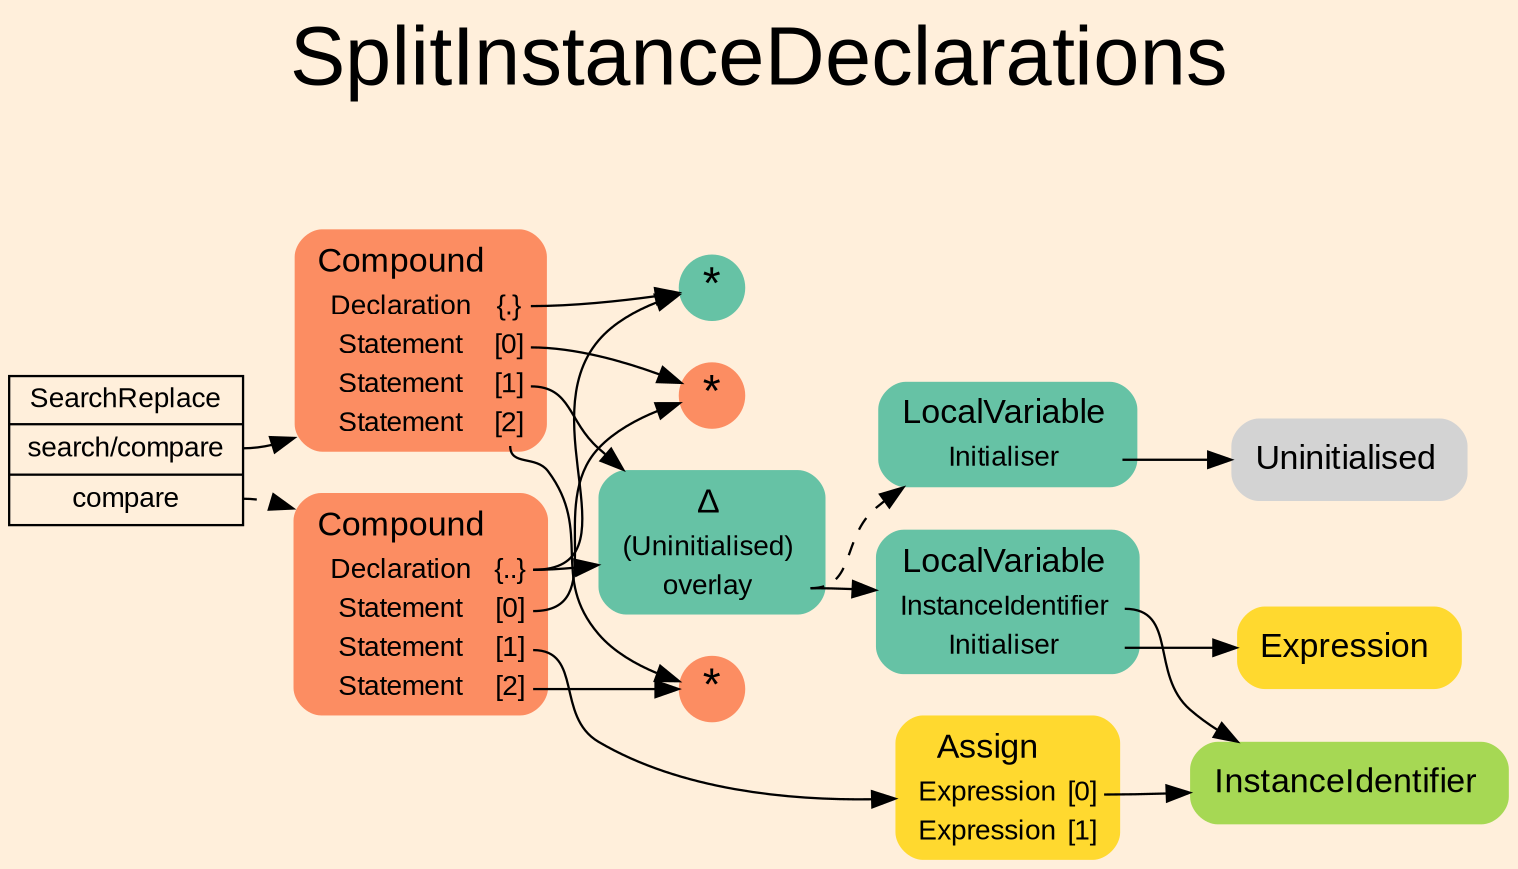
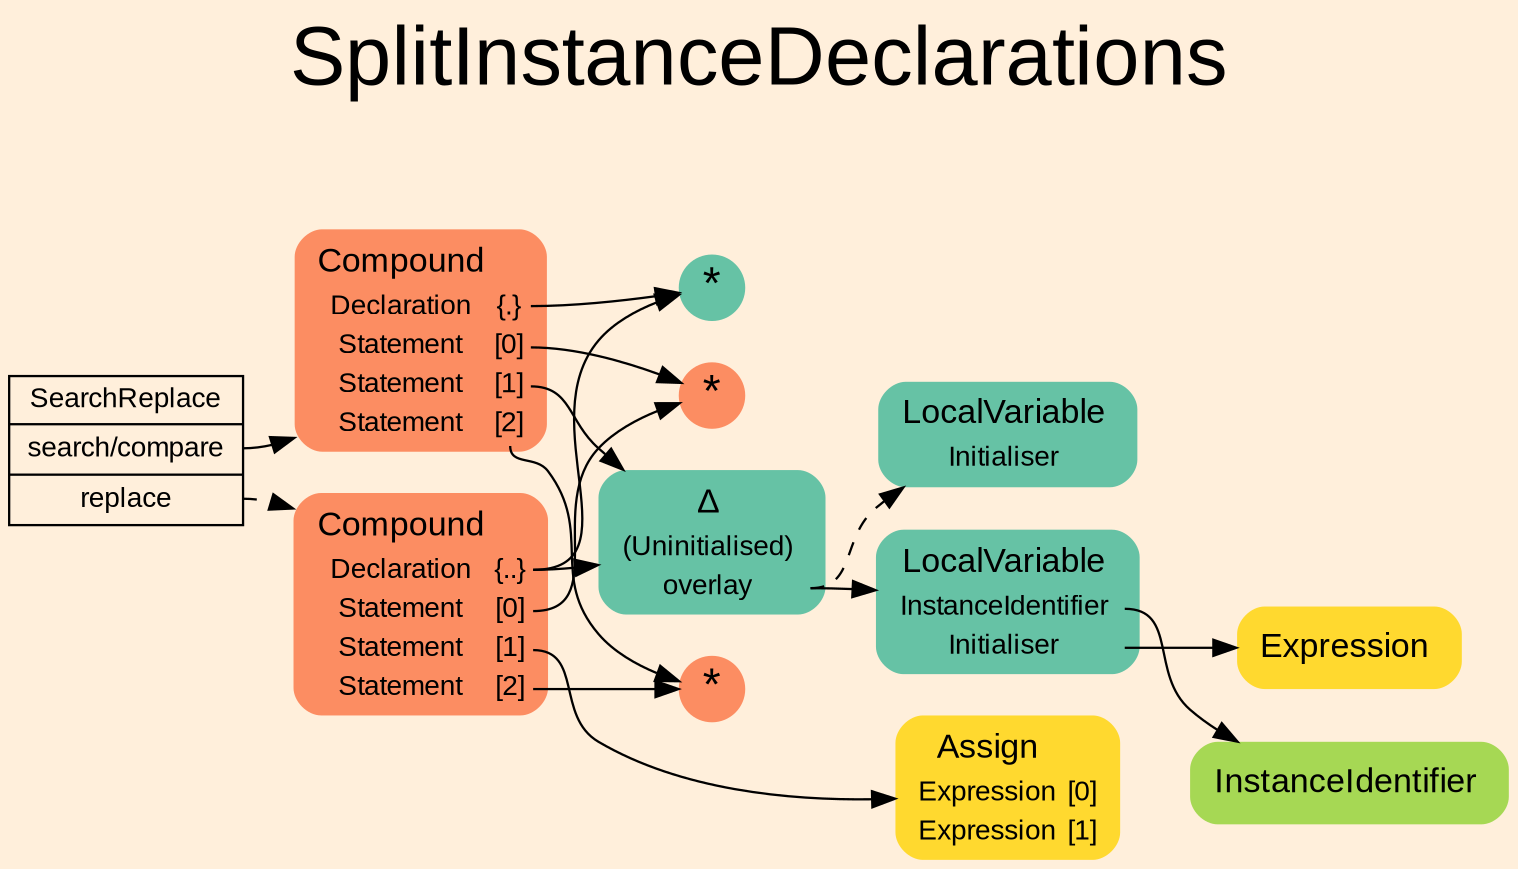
(1349, 460) -> none
(126, 499) -> (126, 499)
(1135, 794) -> none
